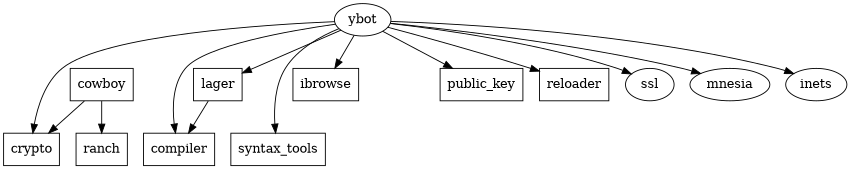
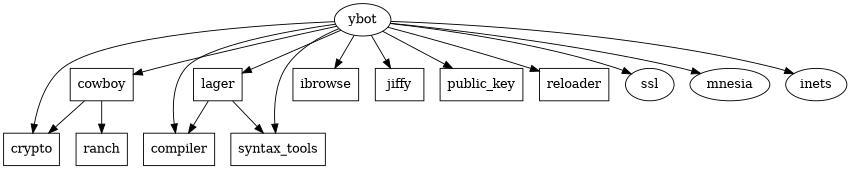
none -> (239, 48)
none -> (400, 85)
none -> (245, 114)
